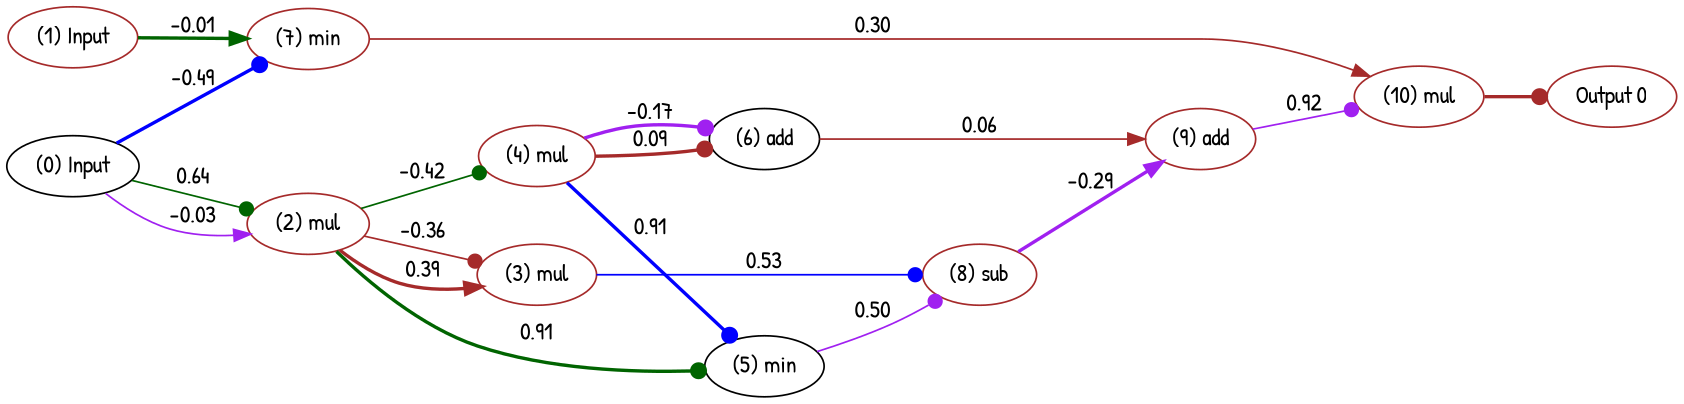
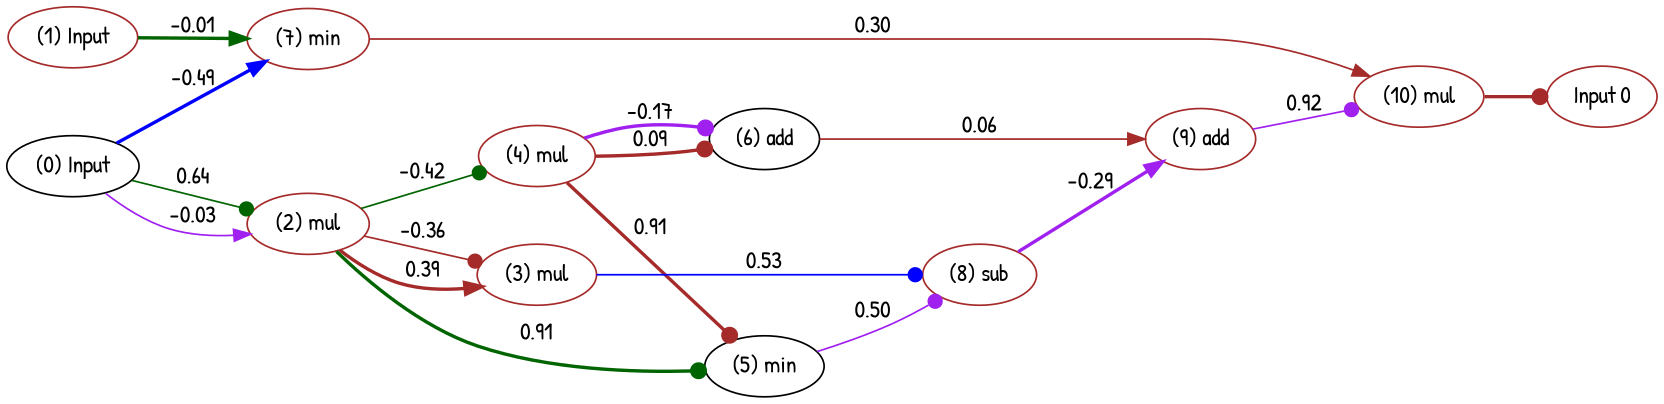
(1612, 97) -> (1602, 97)
(185, 106) -> (184, 106)
(646, 256) -> (646, 256)
